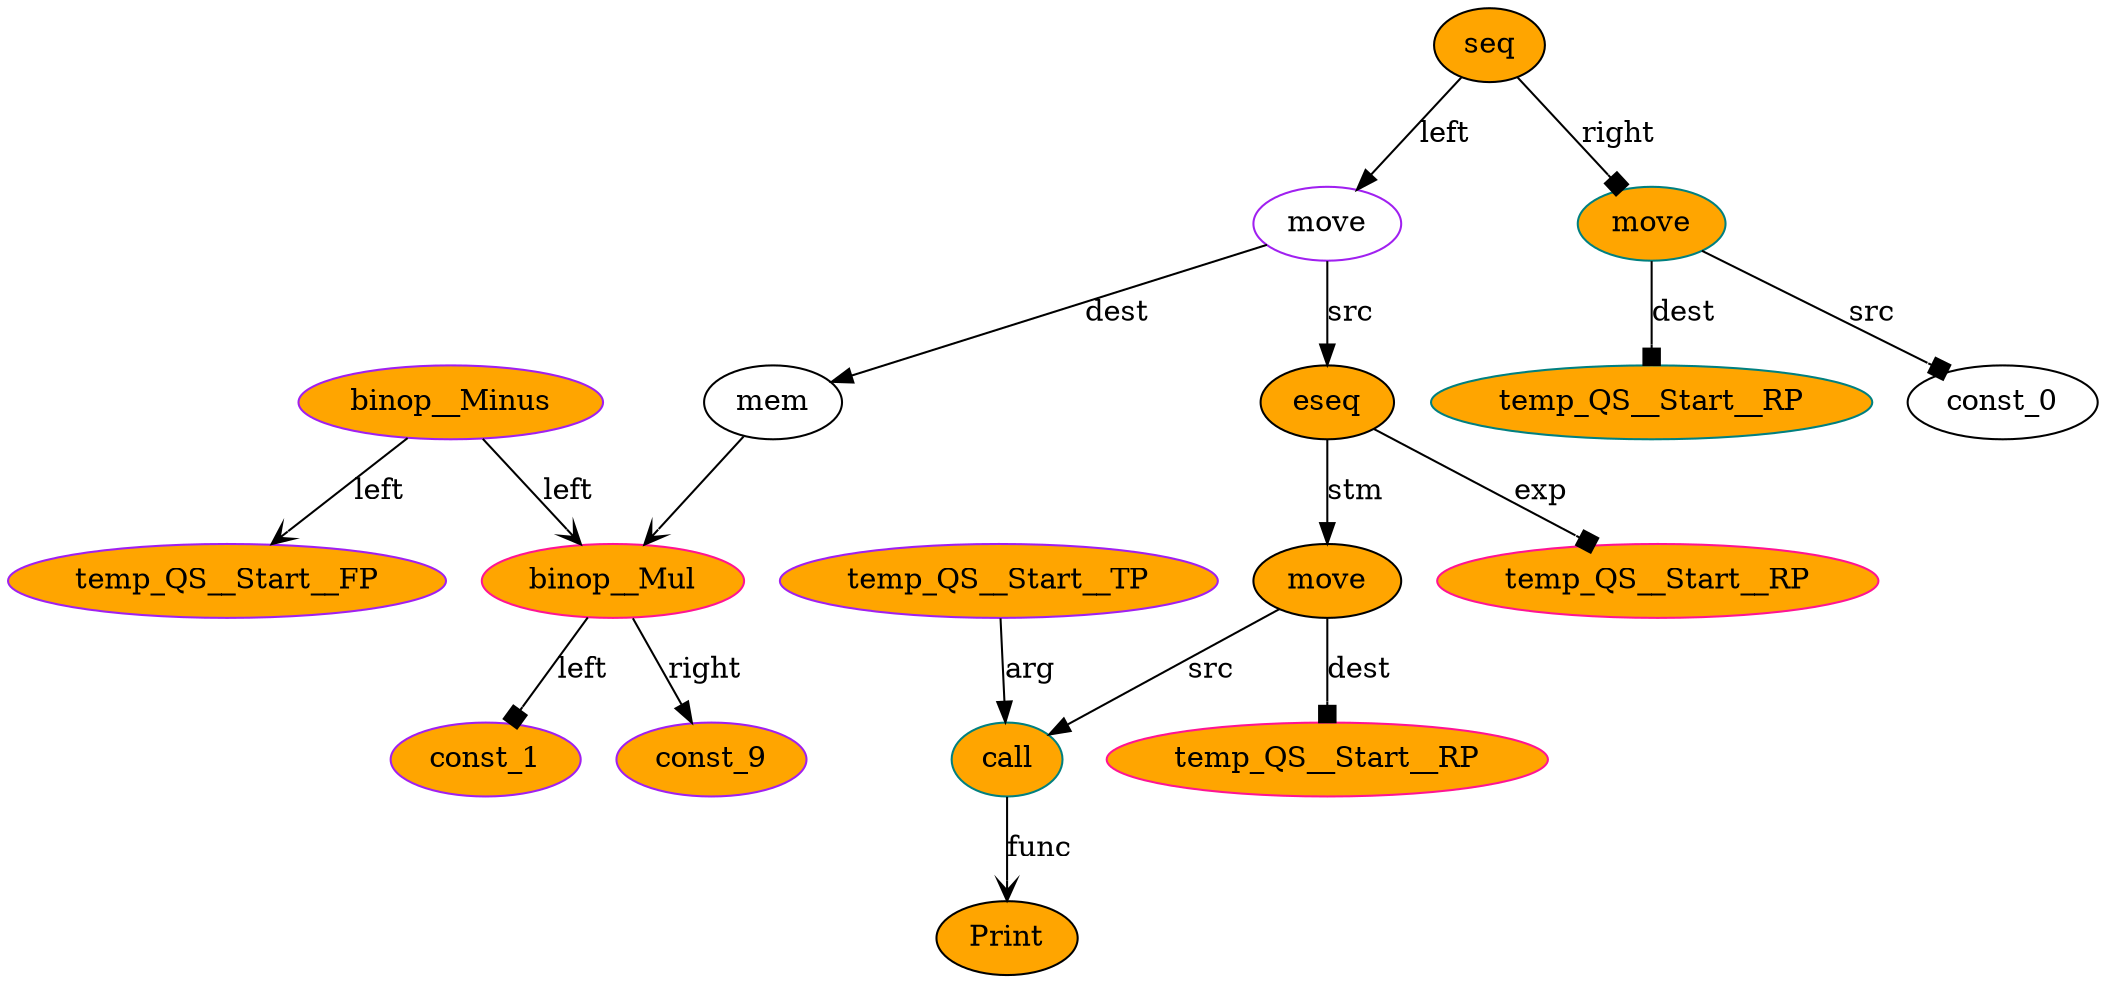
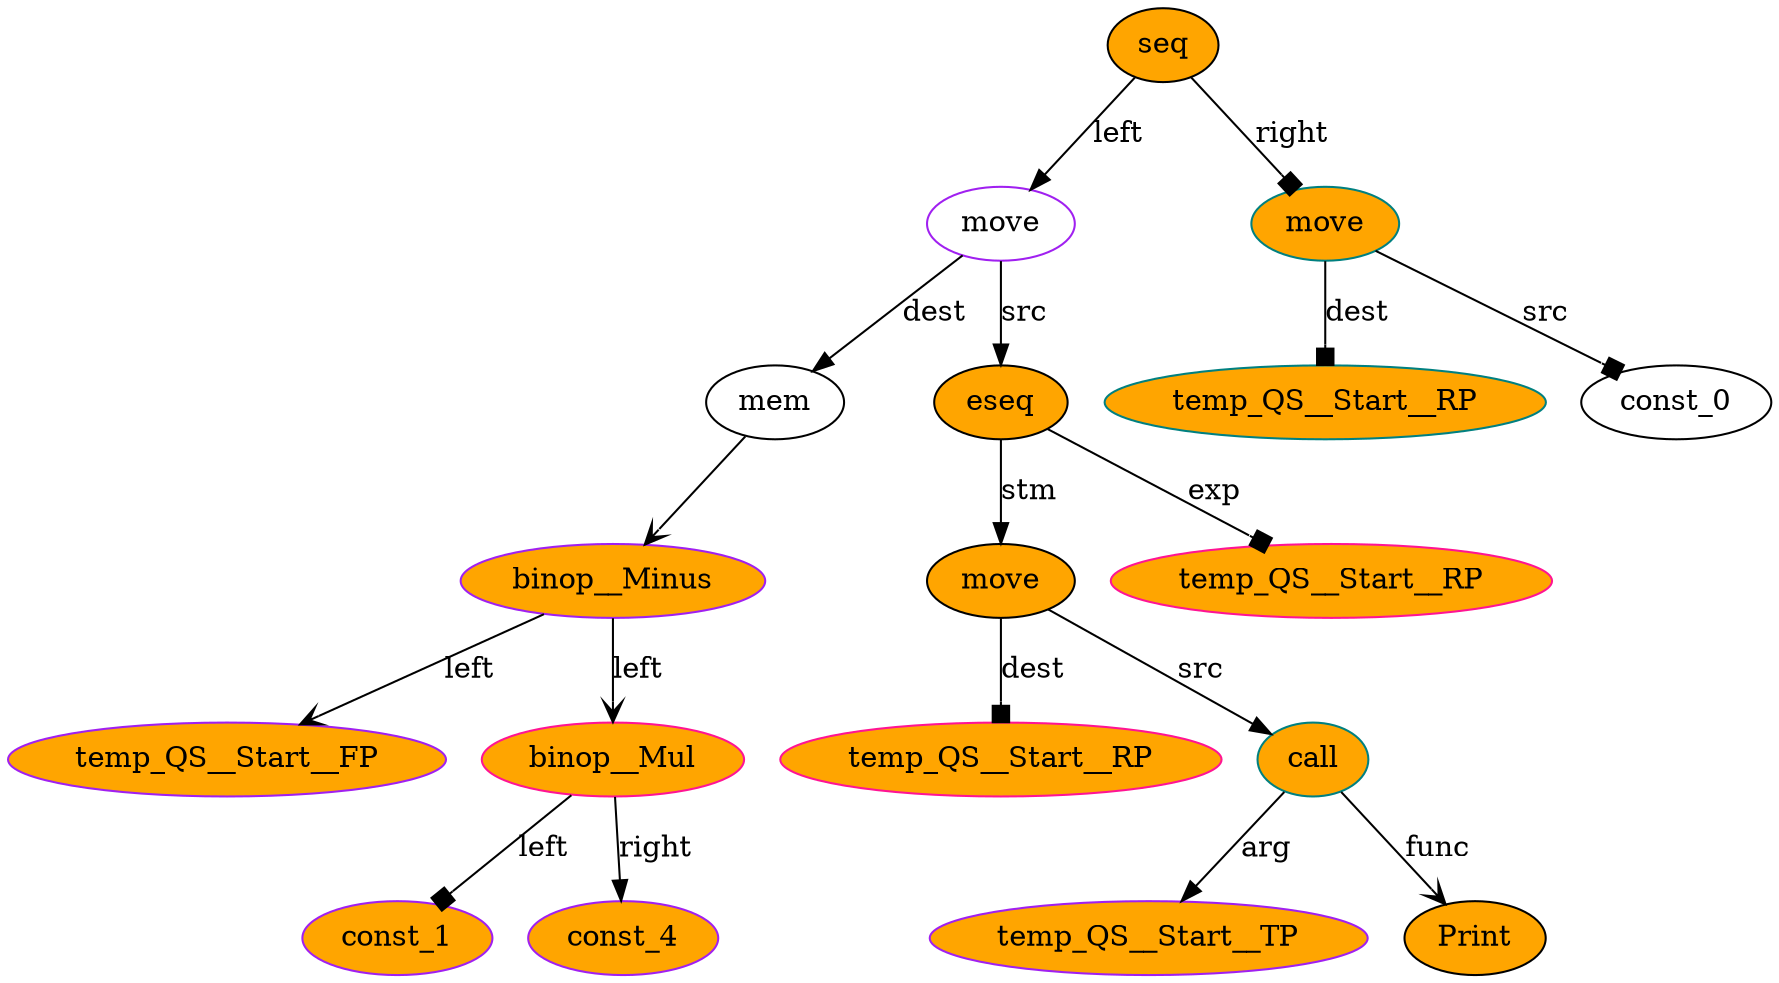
(701, 483) -> (702, 483)
(1002, 660) -> (1240, 839)
(711, 760) -> (623, 938)
